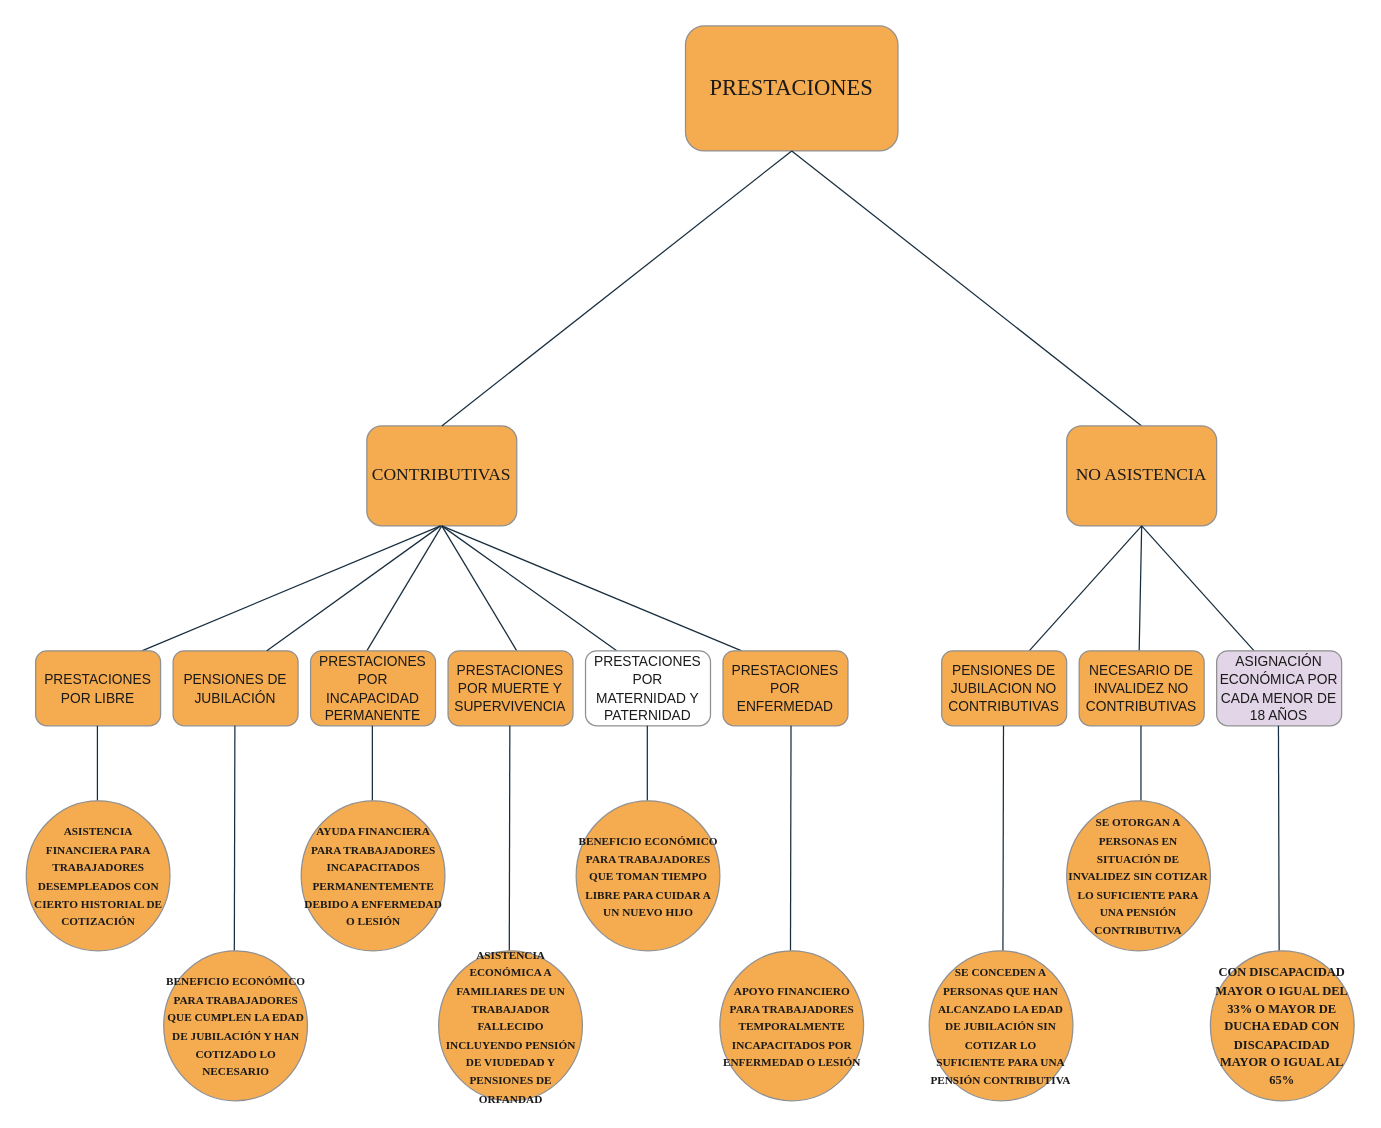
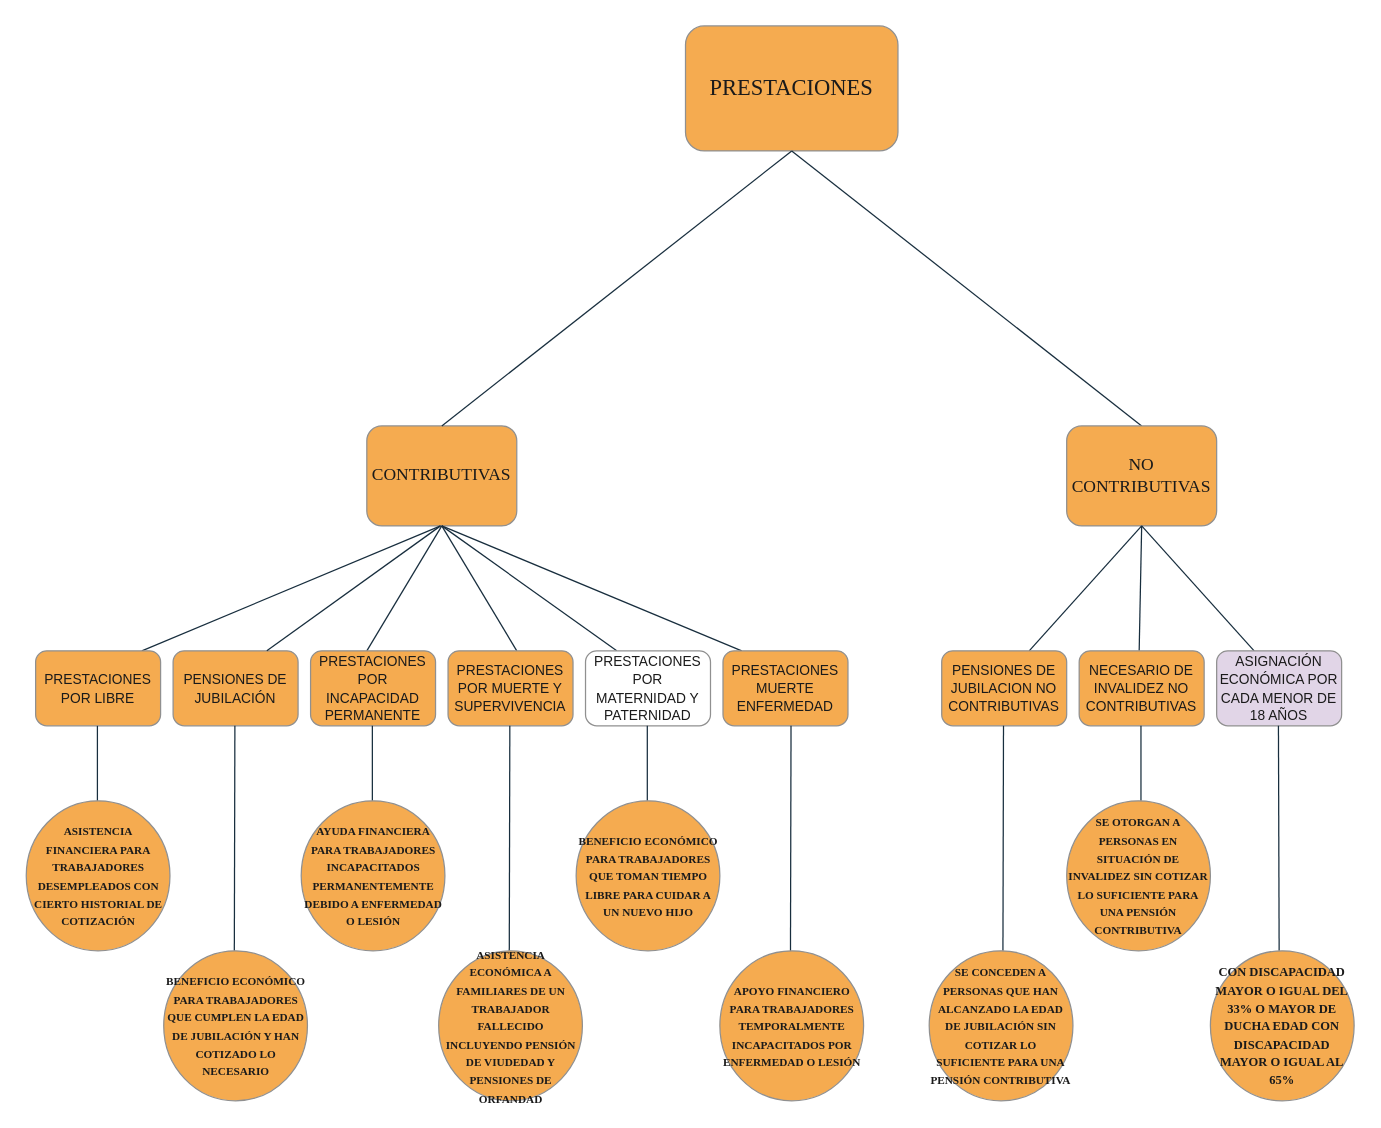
(1142, 476) -> (1142, 476)
(786, 688) -> (786, 688)
